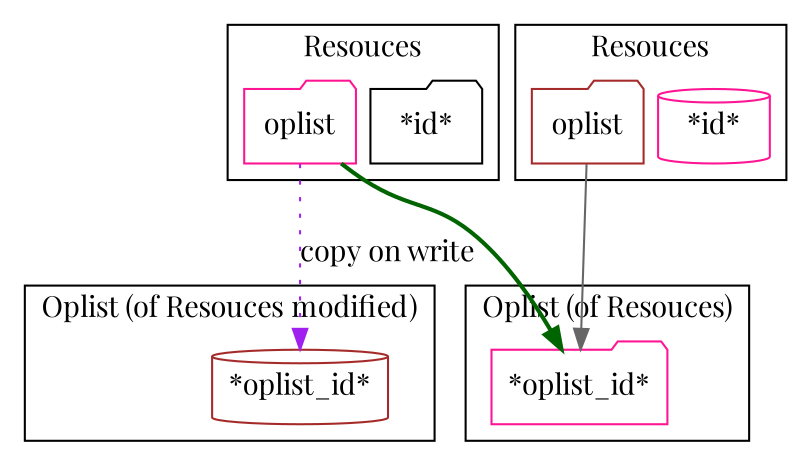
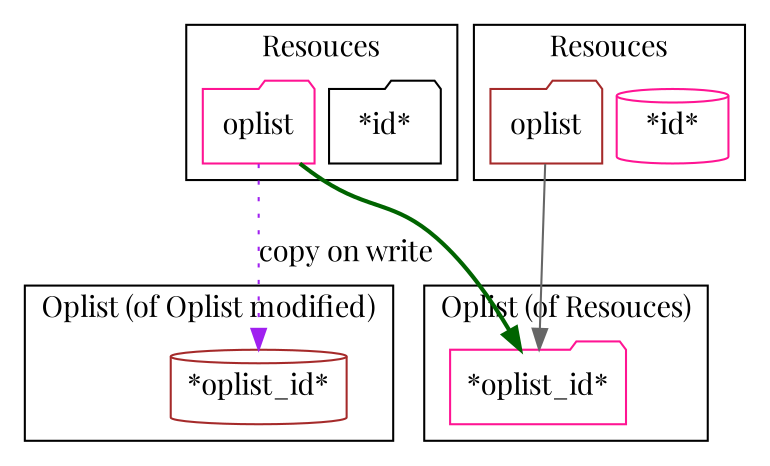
(230, 309) -> (209, 309)
